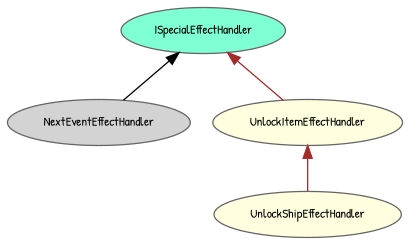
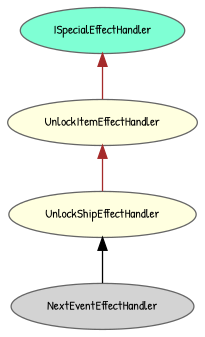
(146, 81) -> (103, 267)
